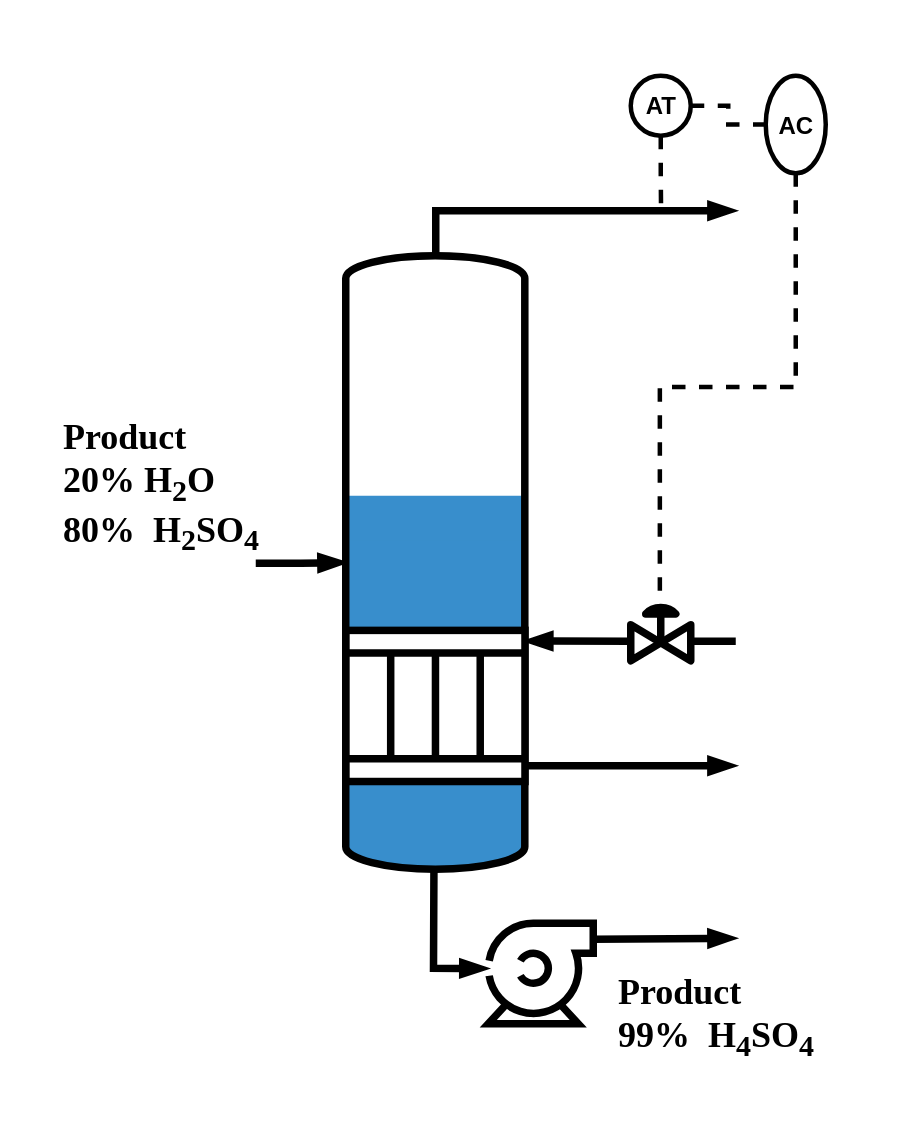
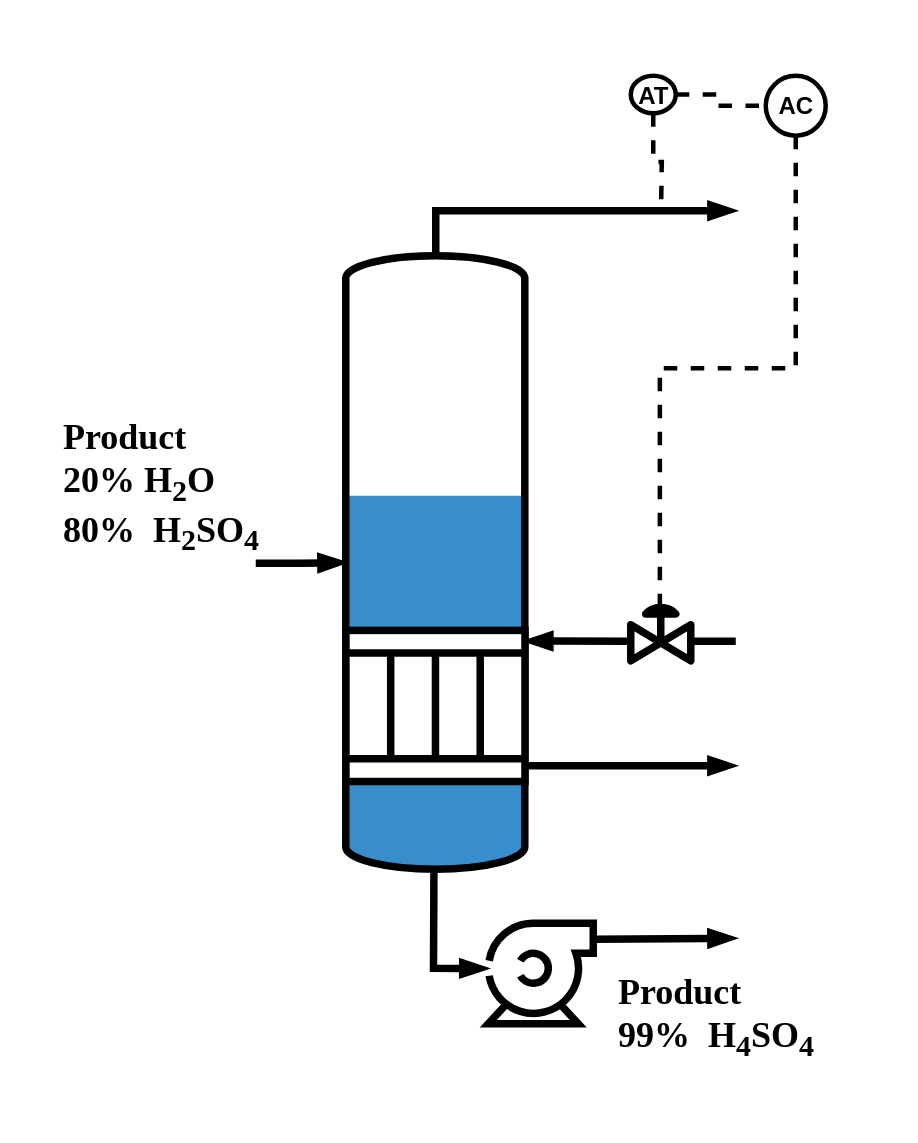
(661, 106) -> (653, 95)
(796, 125) -> (796, 106)
